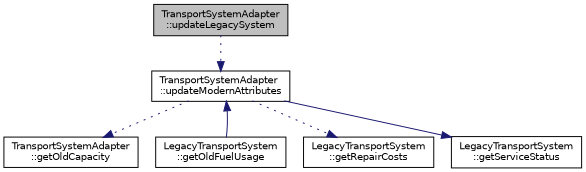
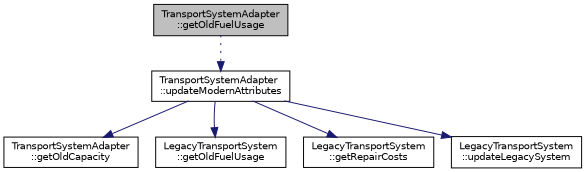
(221, 20) -> (221, 20)
(150, 117) -> (150, 117)
(290, 117) -> (290, 117)
(227, 124) -> (214, 114)
(517, 152) -> (517, 152)
